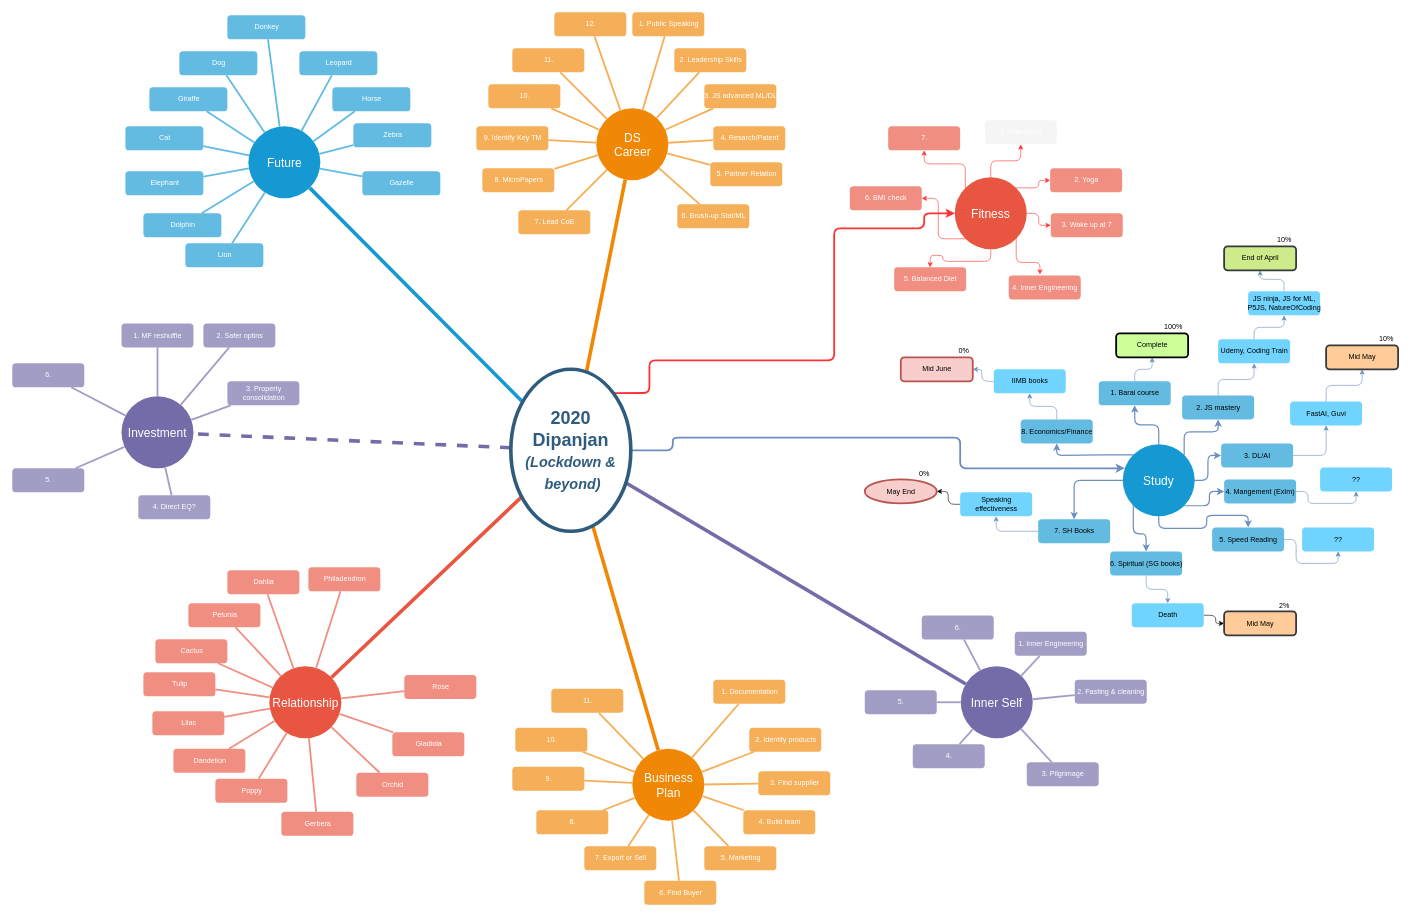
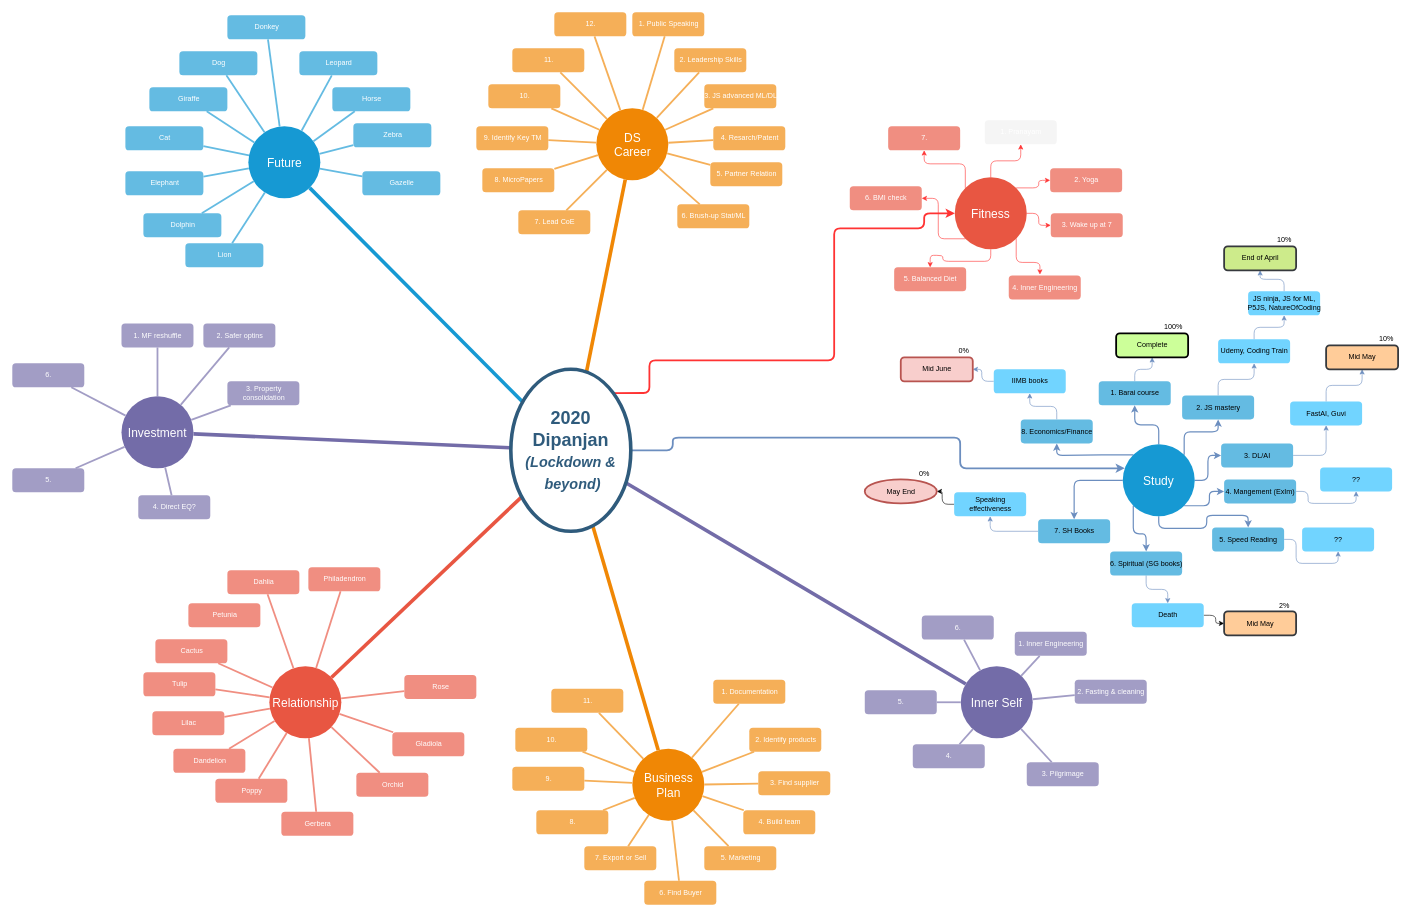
(487, 447) -> (487, 447)
(996, 504) -> (990, 504)
(258, 652) -> none
